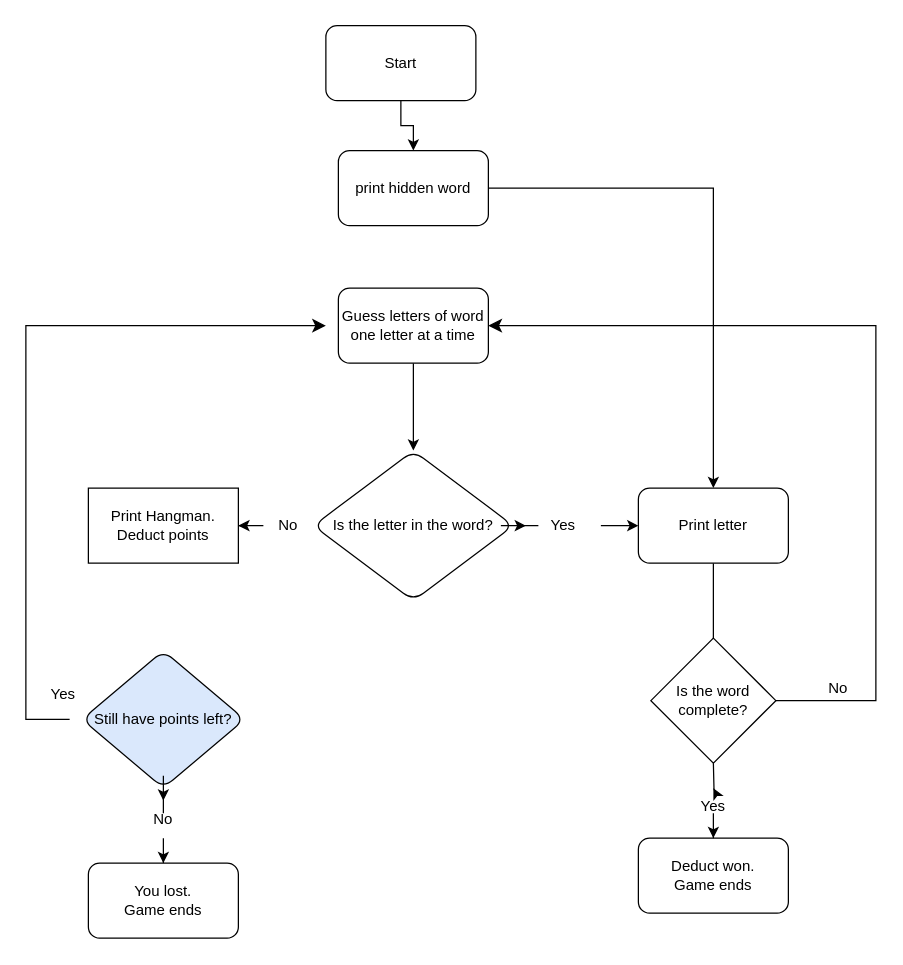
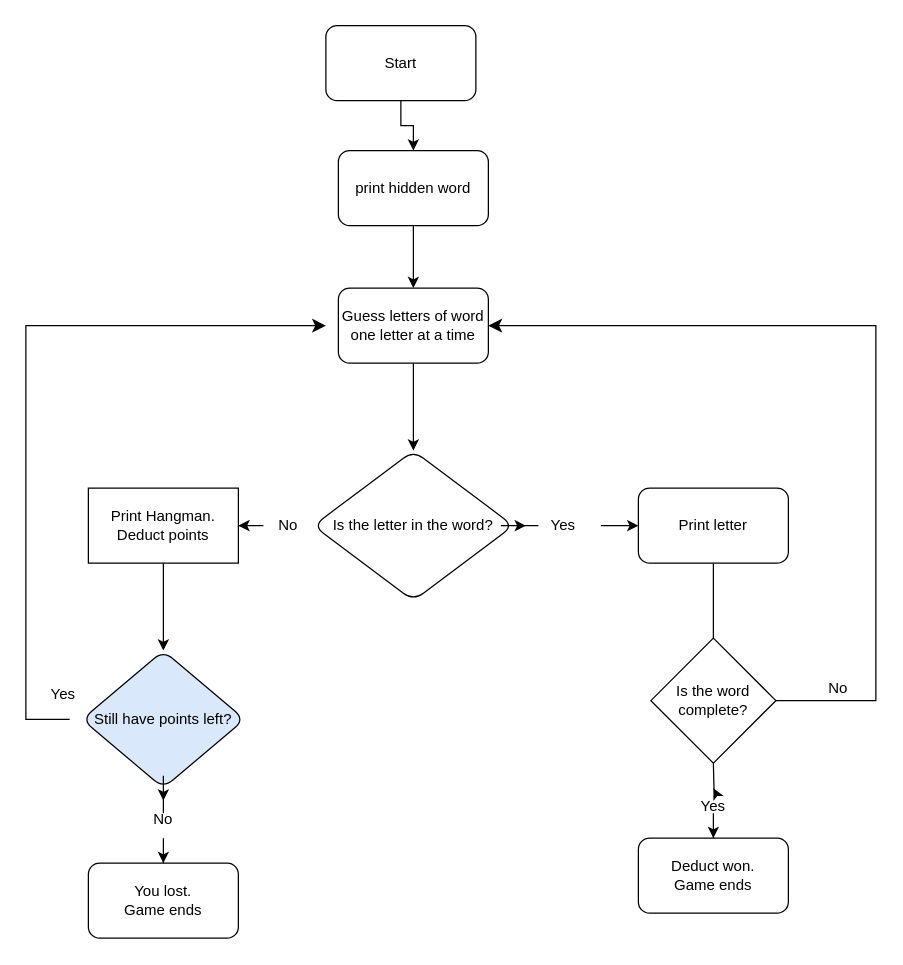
(713, 221) -> (413, 253)
none -> (163, 602)
